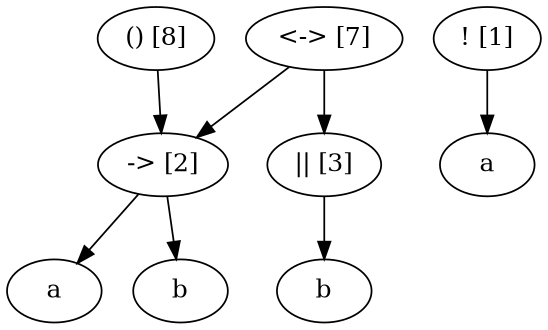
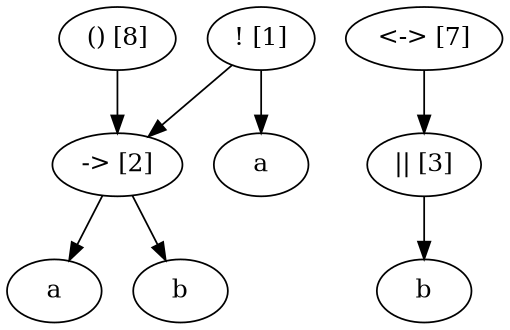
(250, 97) -> (197, 95)
